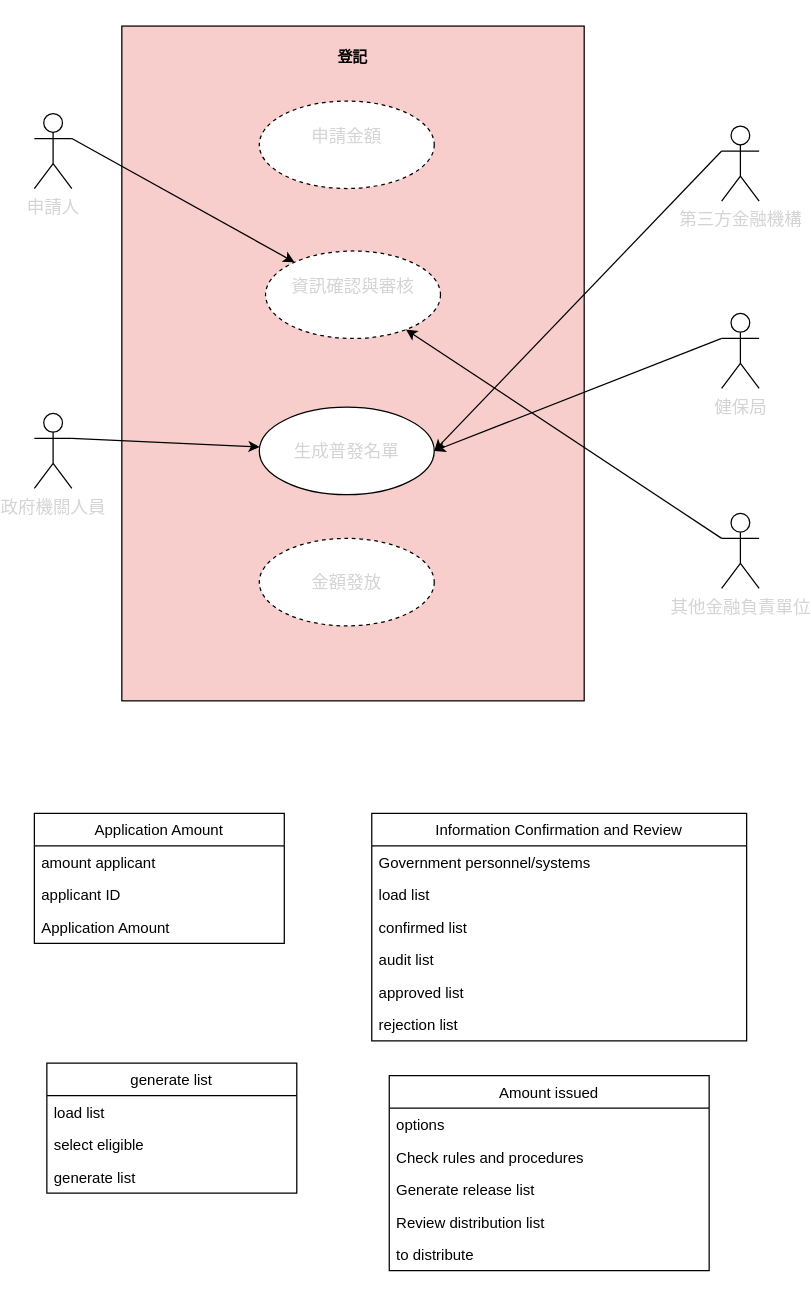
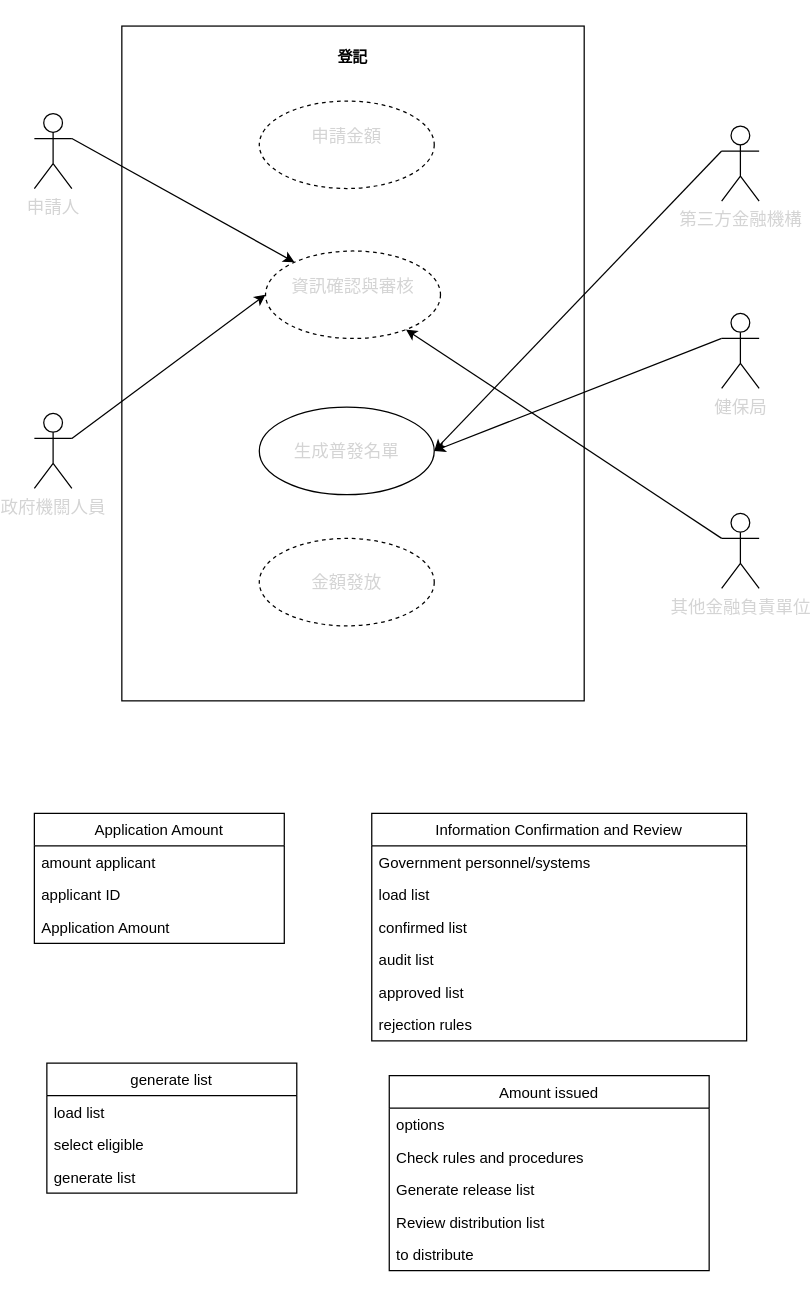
(353, 363) -> (353, 363)
(162, 442) -> (165, 369)
(430, 1025) -> (436, 1025)
